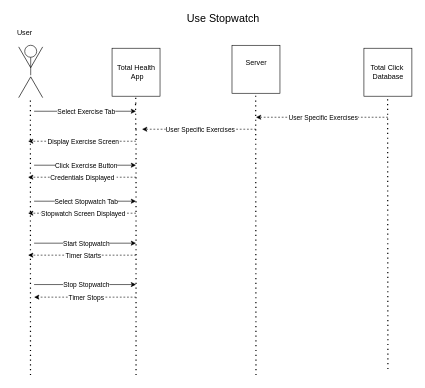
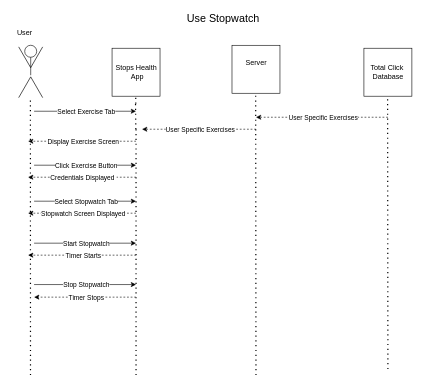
(136, 72) -> (136, 72)
